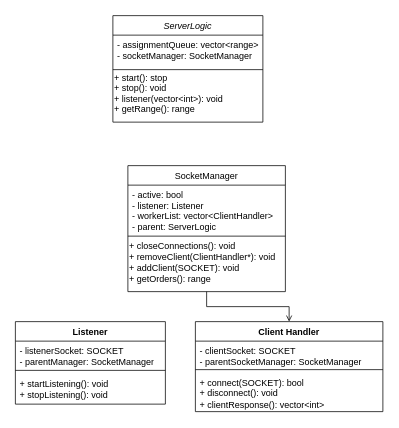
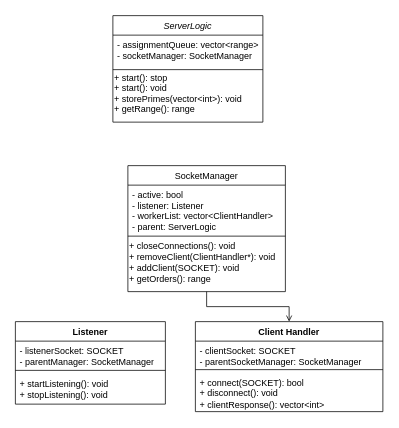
(145, 88) -> (147, 88)
(179, 99) -> (188, 99)
